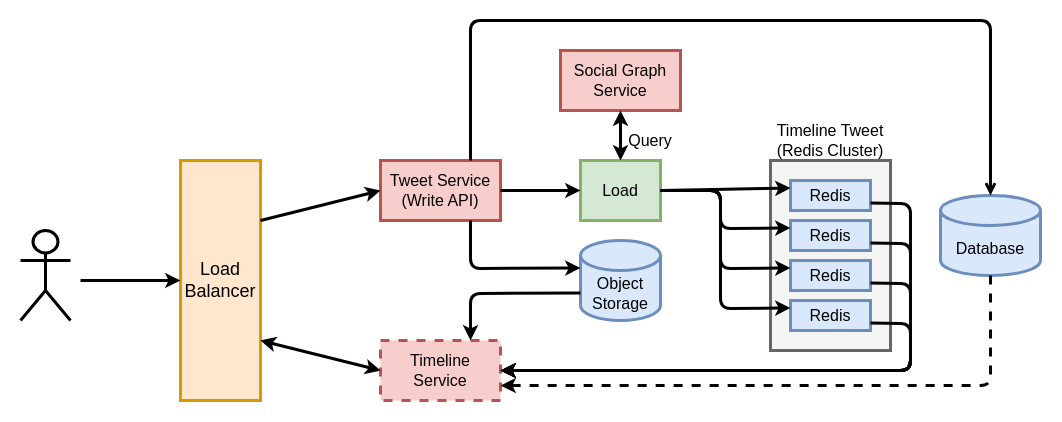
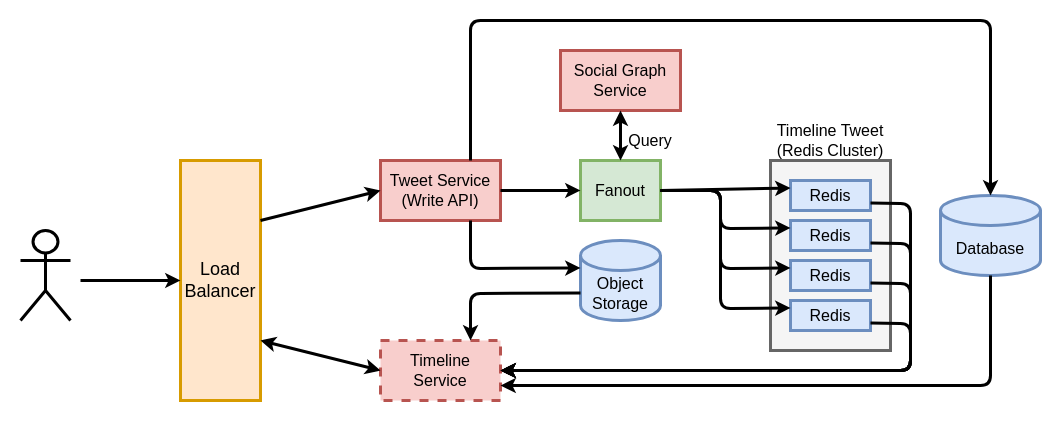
(991, 183) -> (991, 183)
(621, 191) -> (621, 191)
(801, 386) -> (801, 386)
